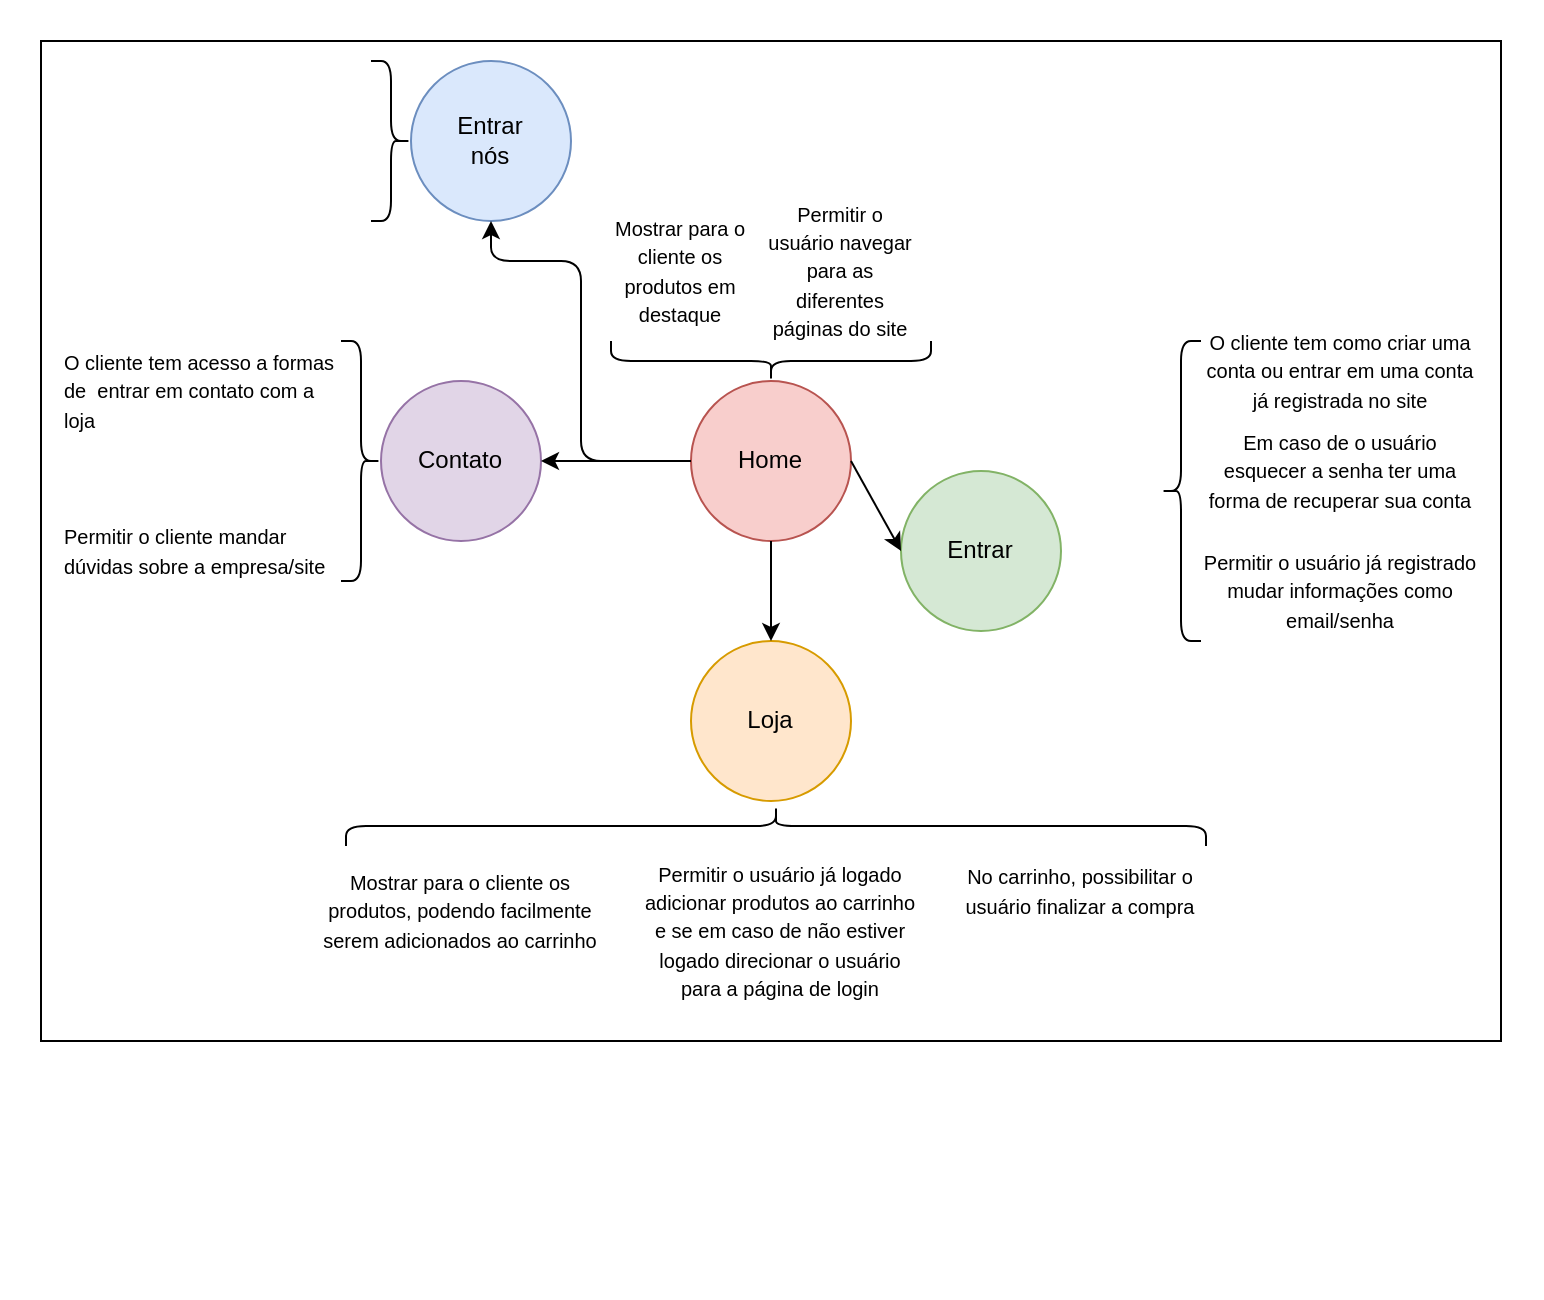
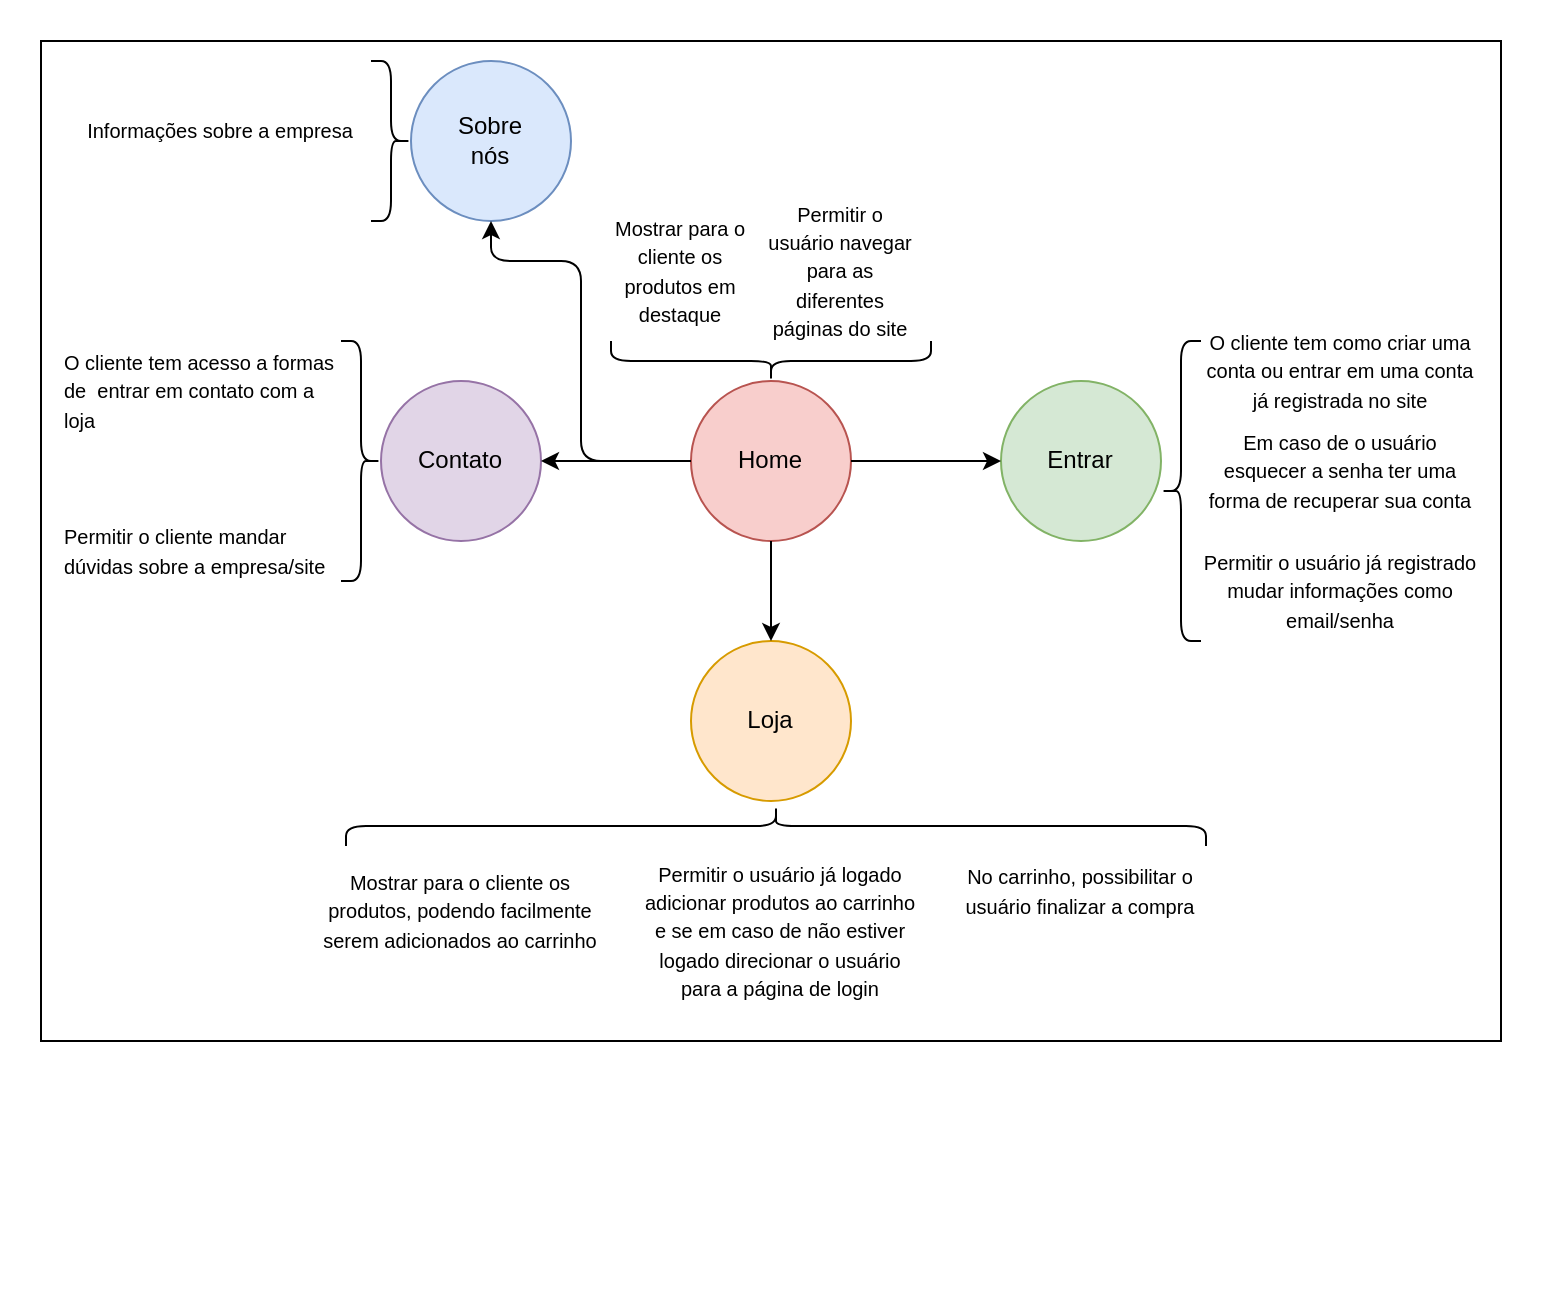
none -> (221, 131)
(491, 141) -> (491, 141)
(981, 551) -> (1081, 461)
